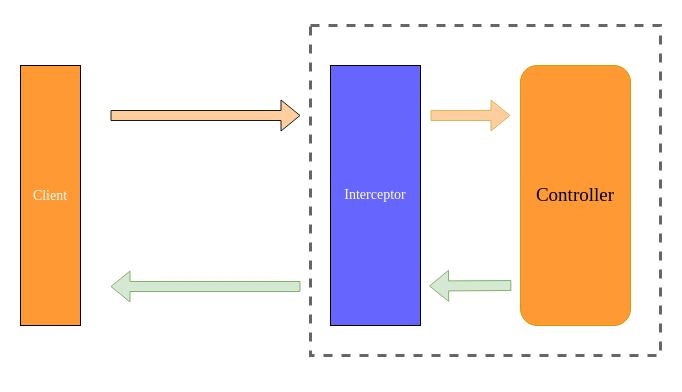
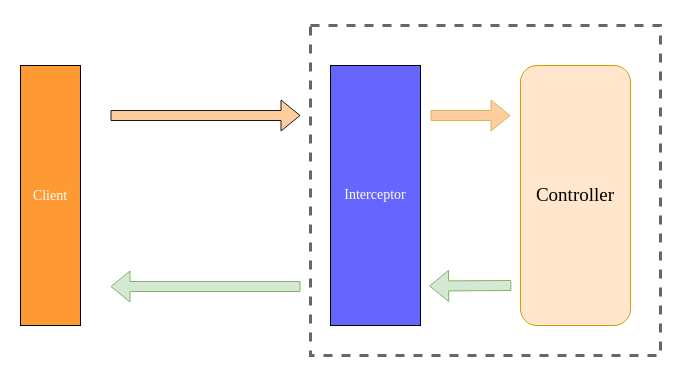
(576, 196) -> (576, 196)
